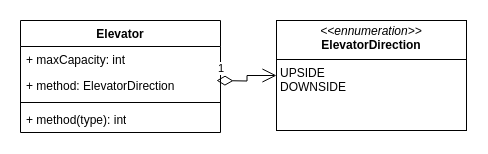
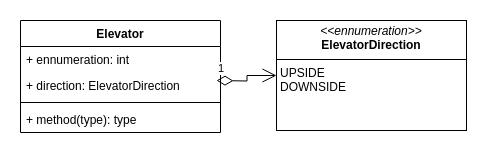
(79, 61) -> (83, 61)
(108, 87) -> (115, 87)
(84, 121) -> (89, 121)
